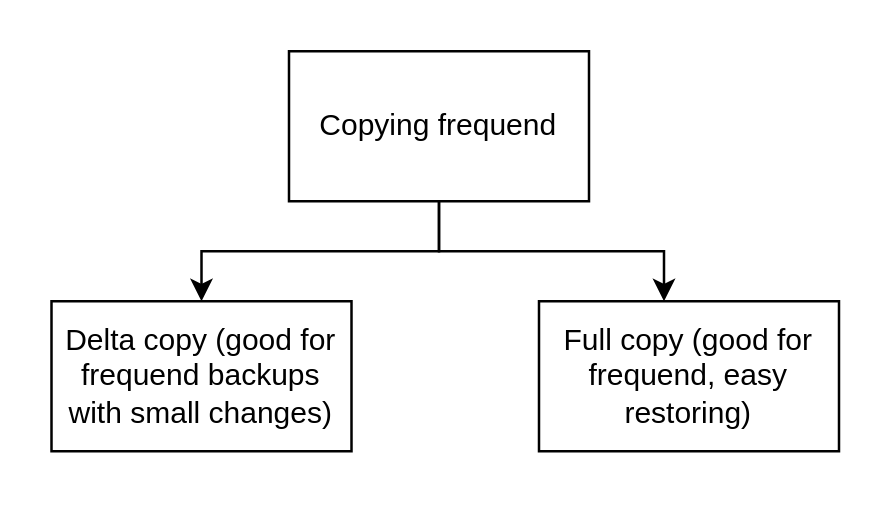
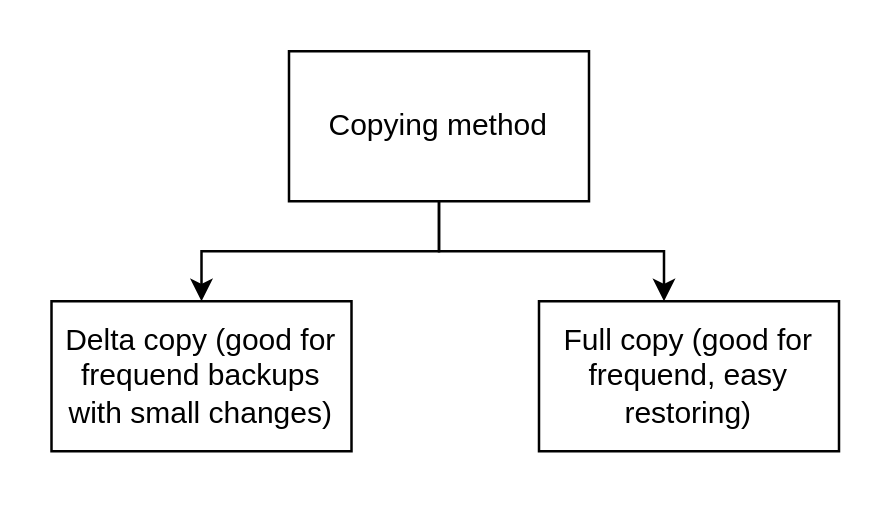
(439, 126) -> (439, 126)
